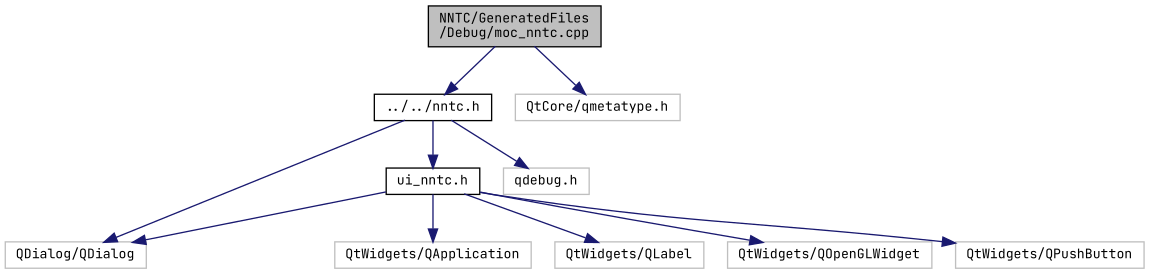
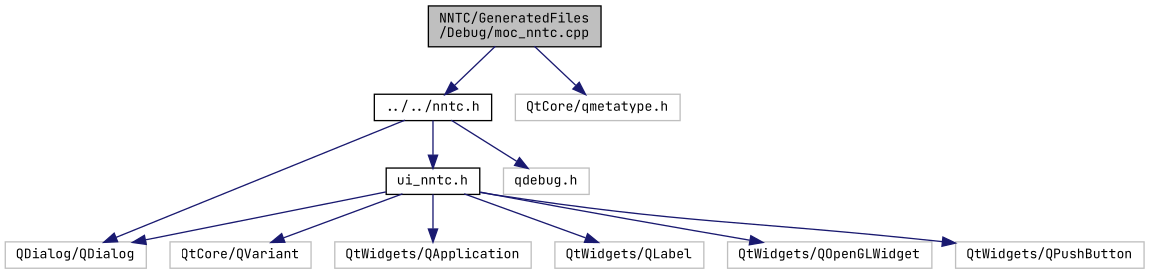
none -> (241, 255)
